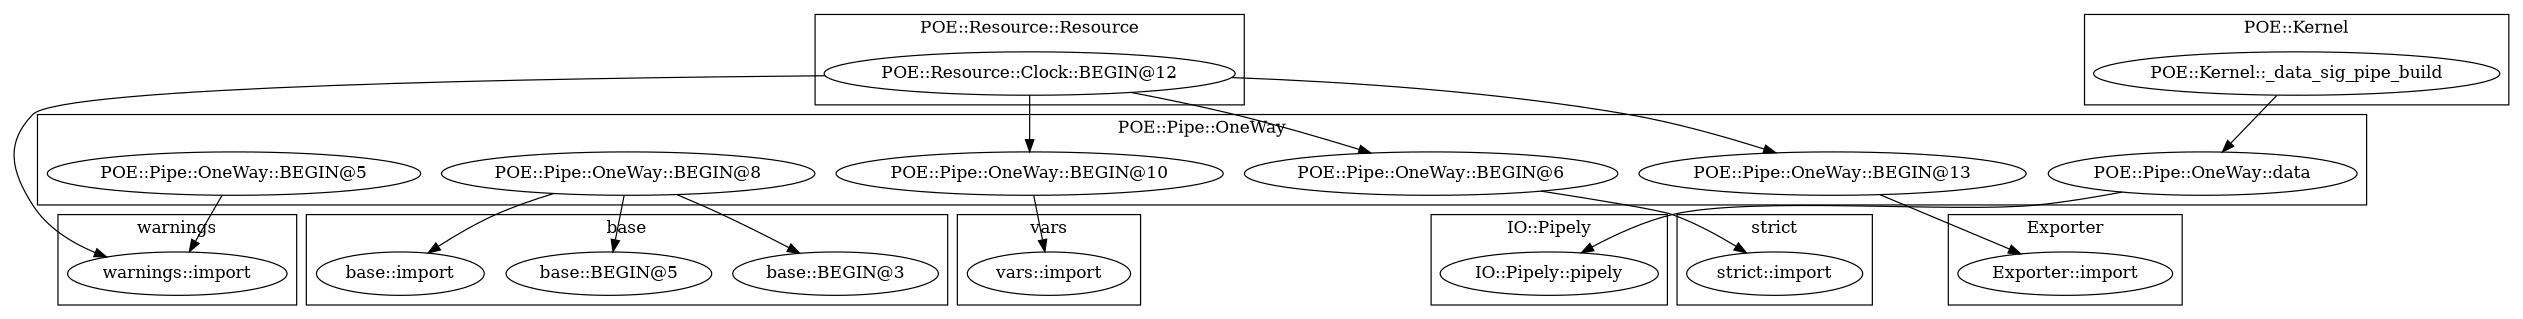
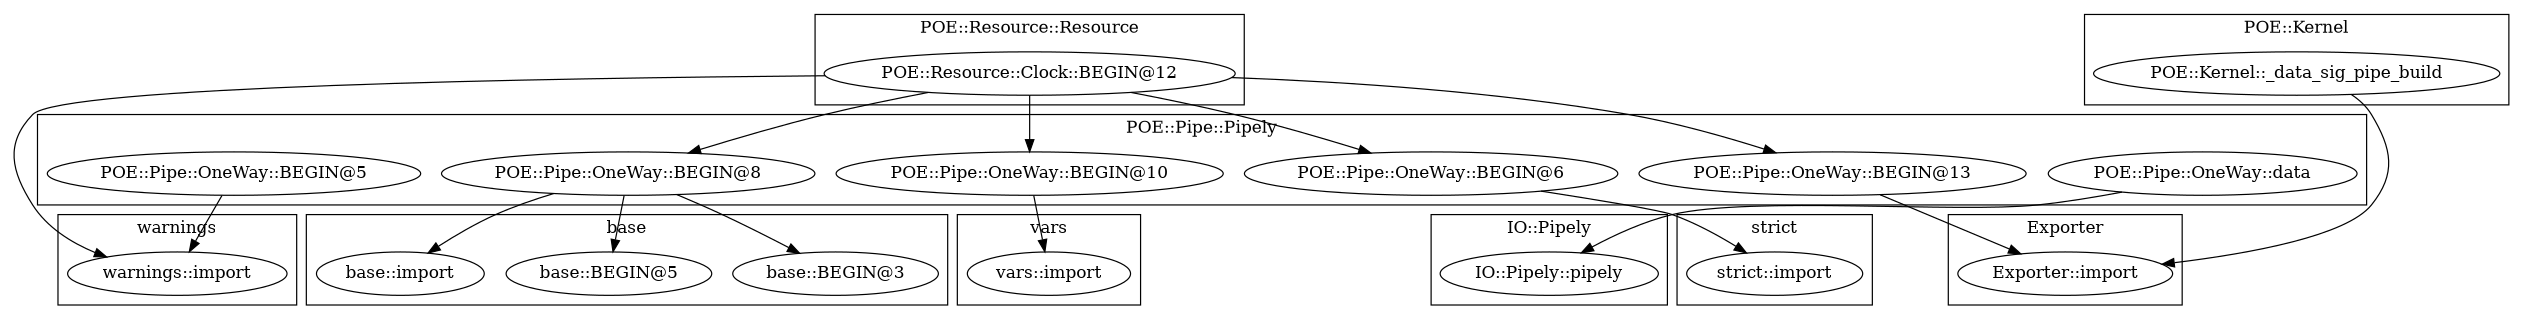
none -> (796, 122)
(2250, 123) -> (2338, 227)
(1202, 128) -> (1202, 128)
